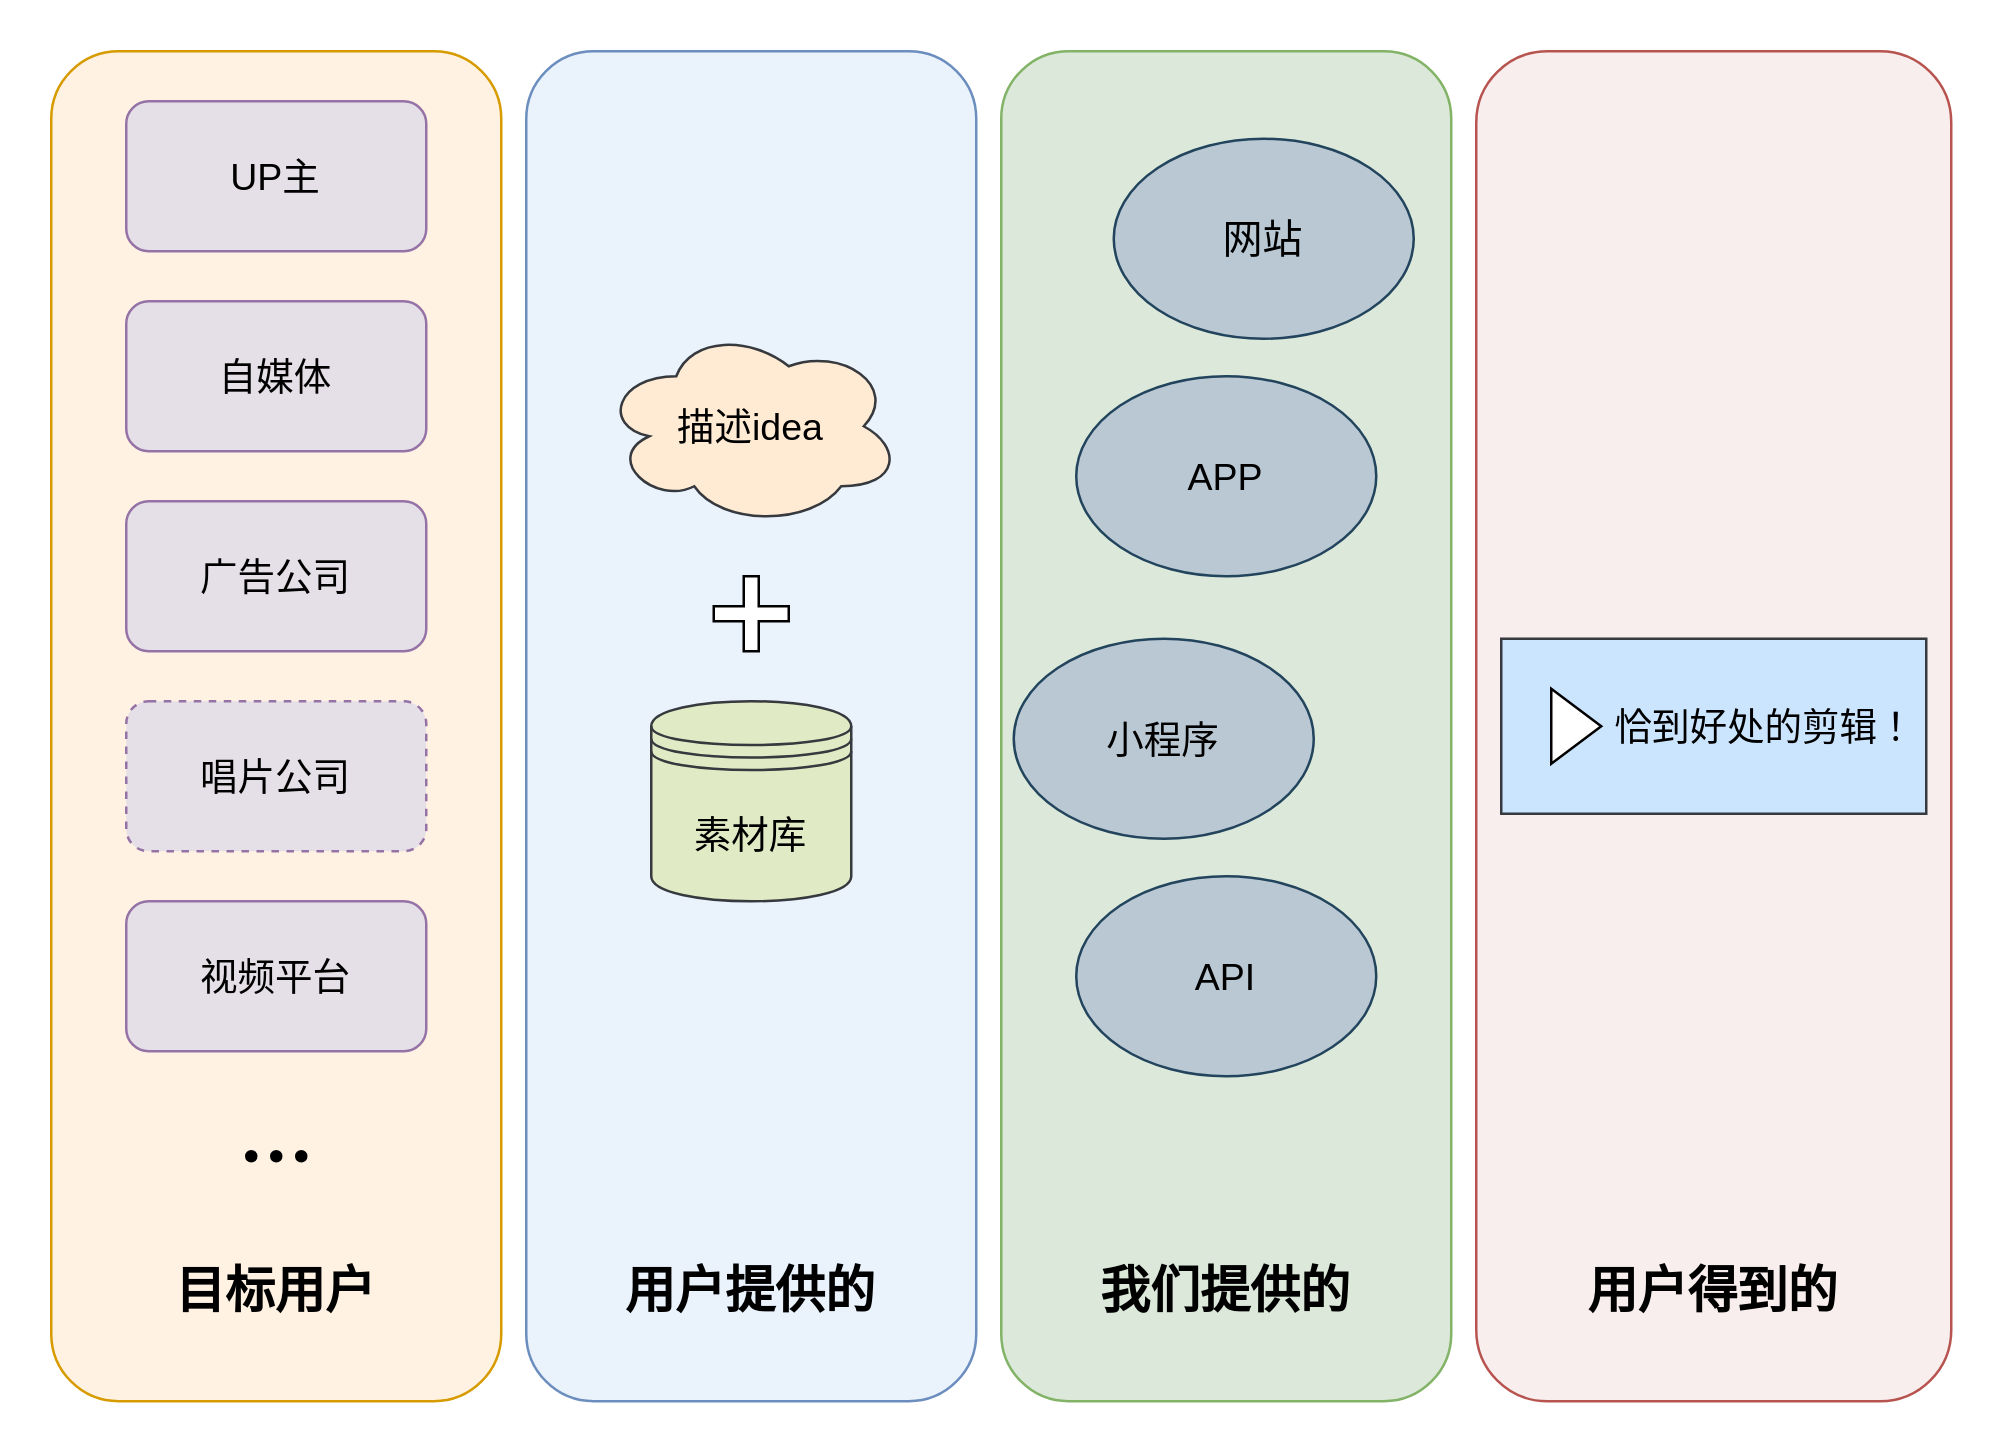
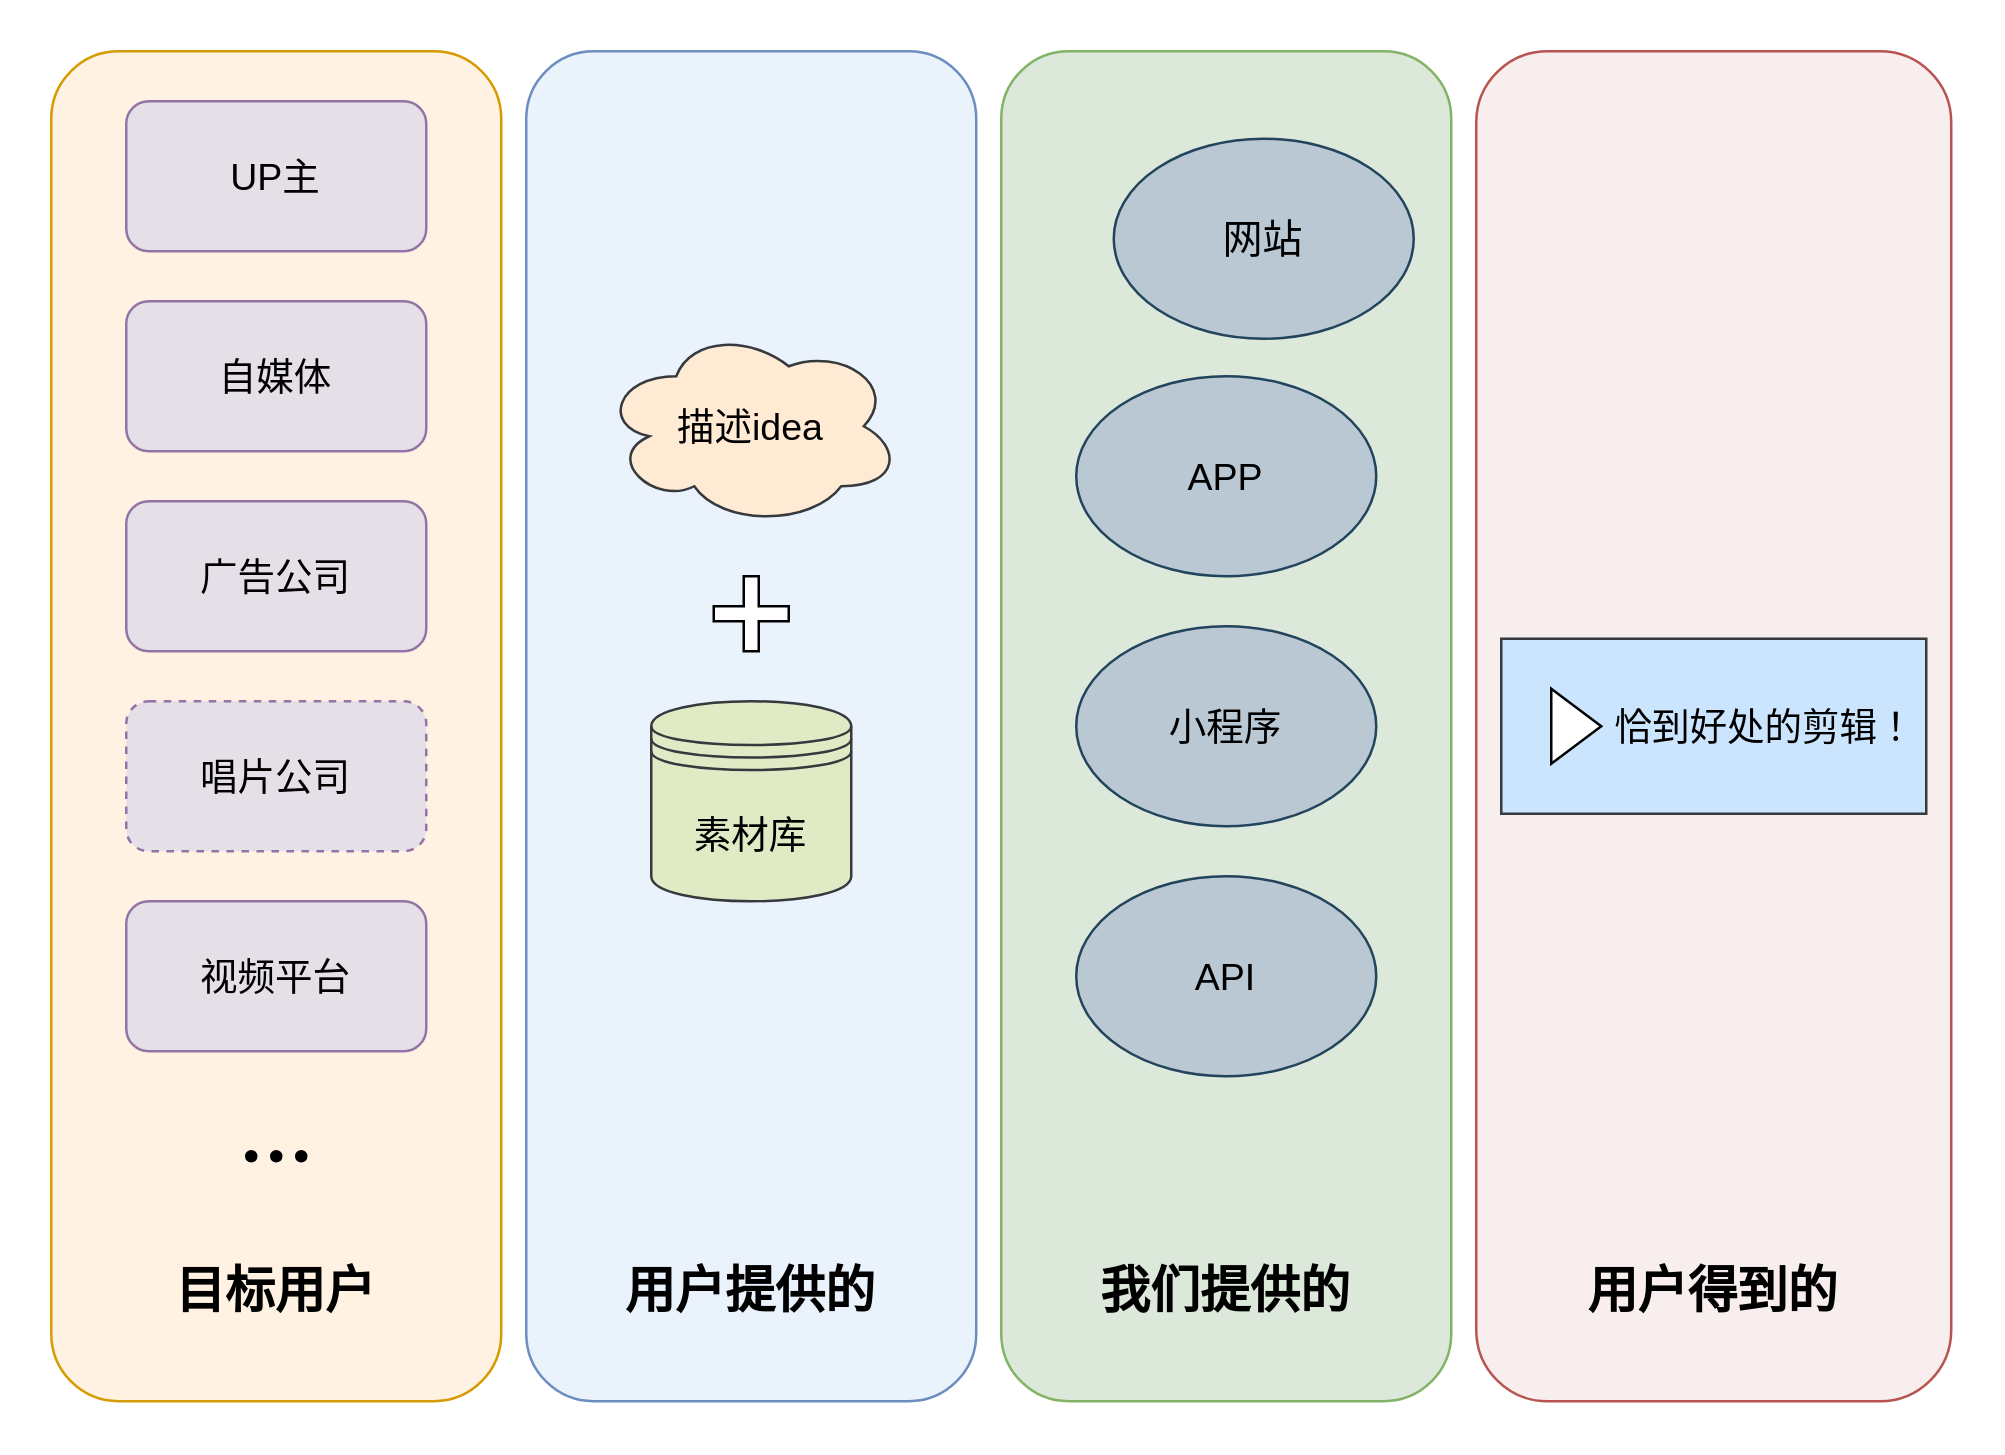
(1164, 739) -> (1226, 726)
